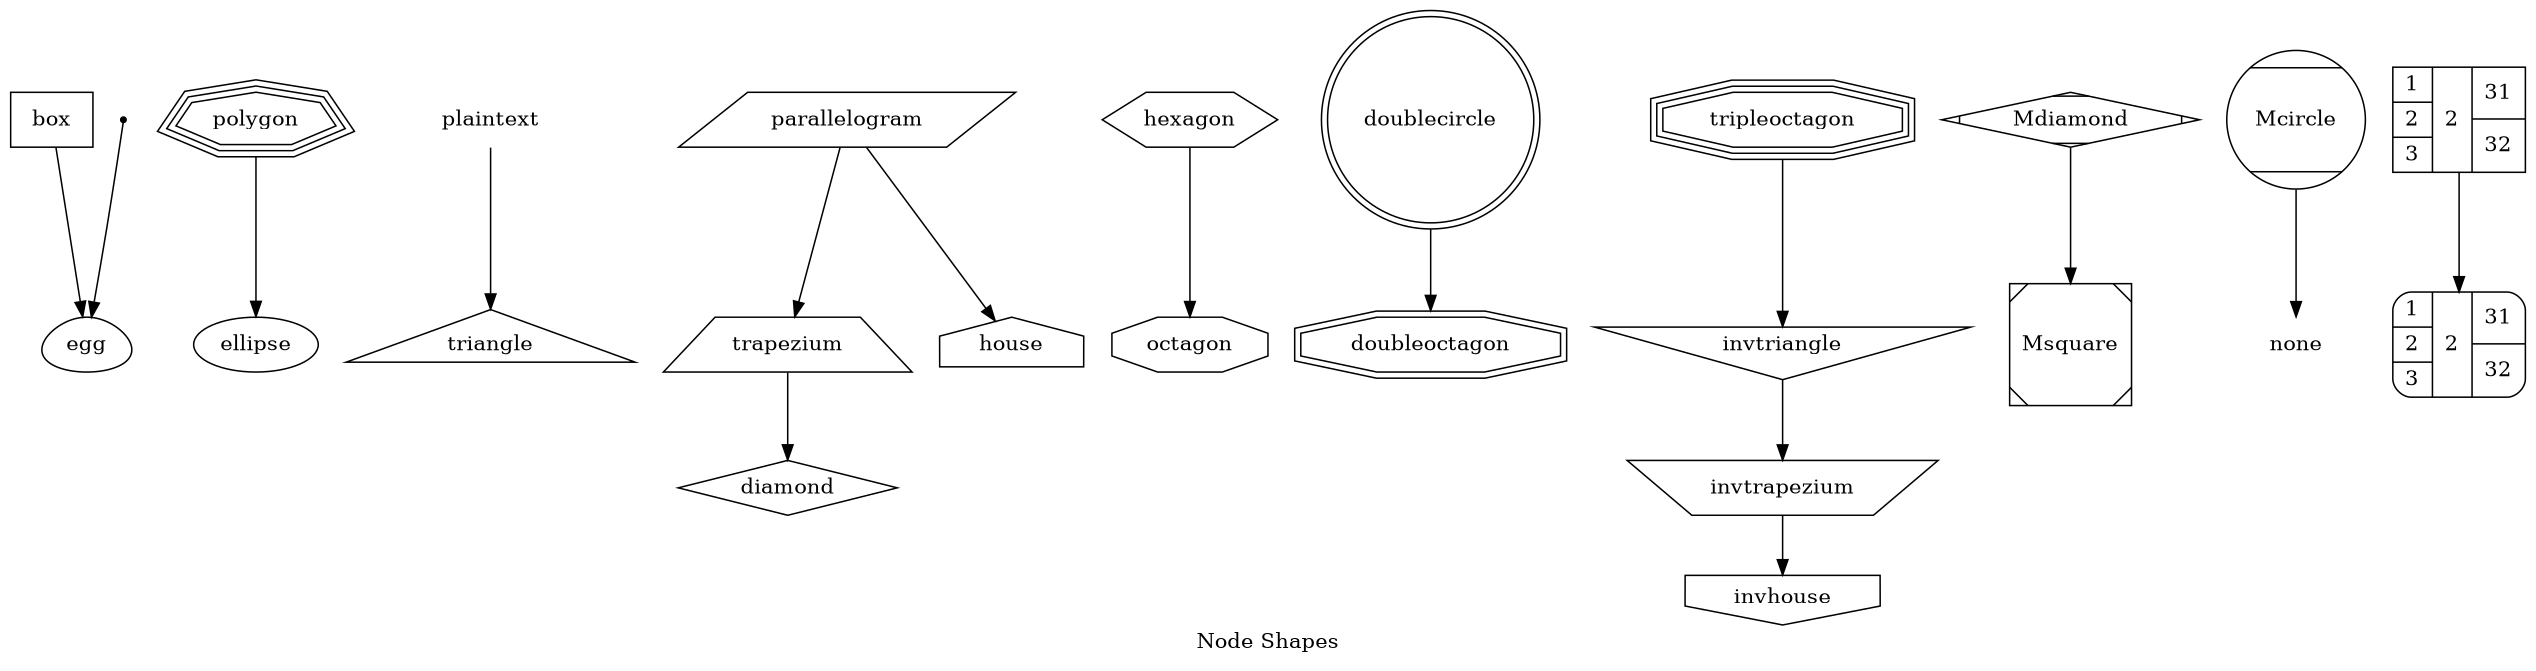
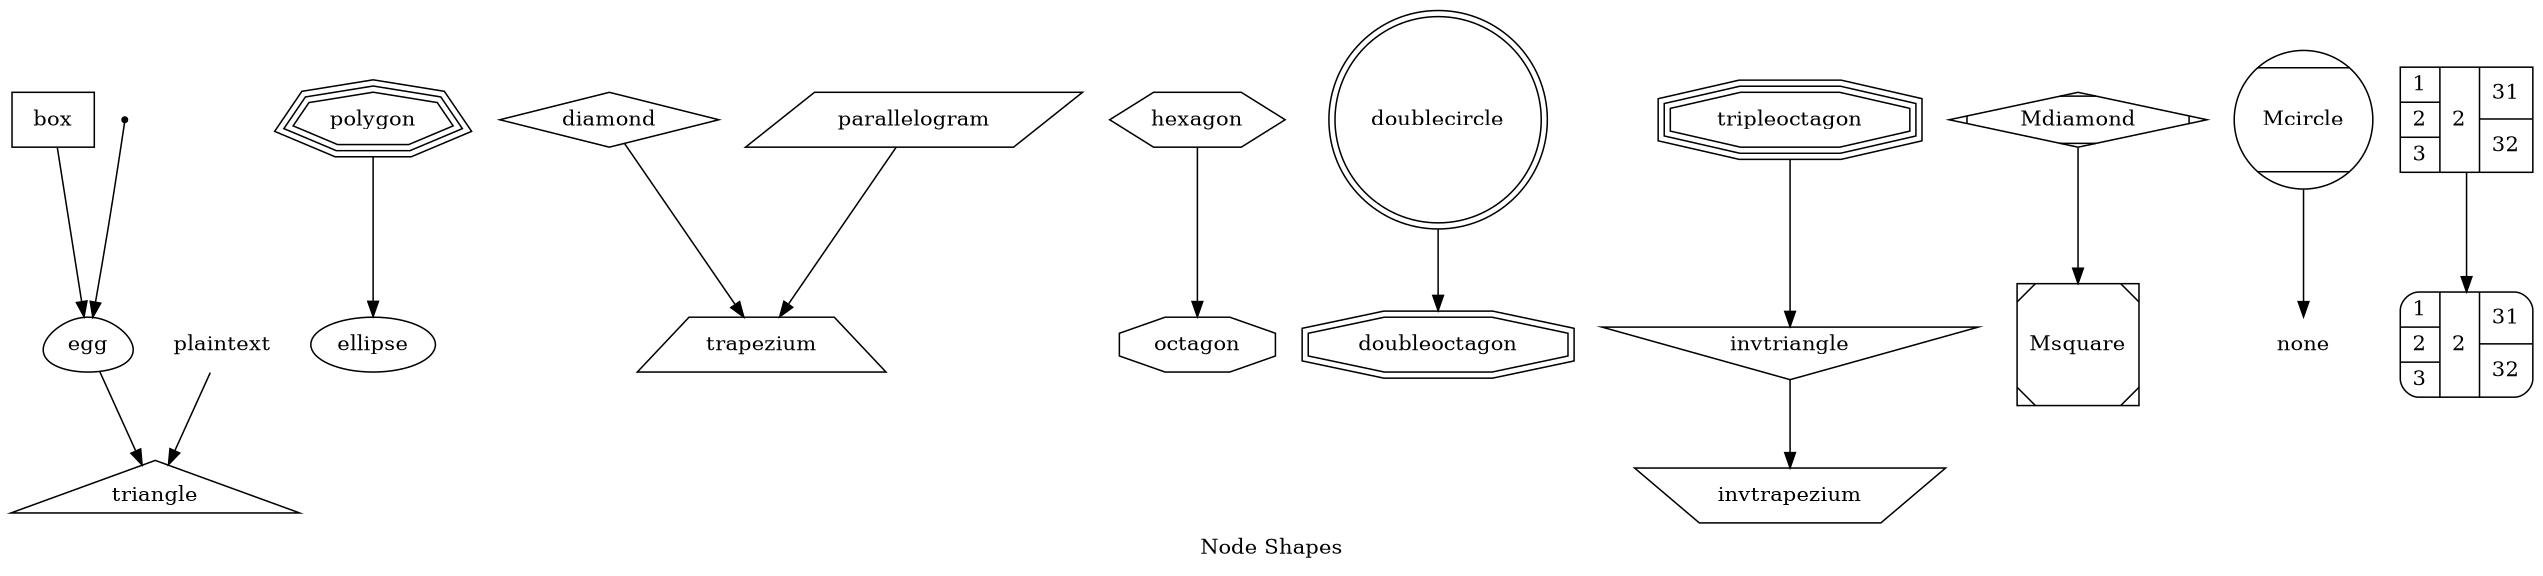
(1012, 345) -> none
(788, 408) -> (680, 224)
none -> (118, 411)
(1783, 598) -> none
